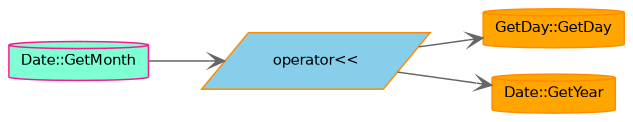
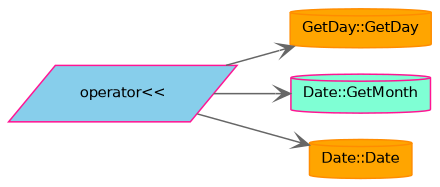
(179, 61) -> (245, 94)
(316, 61) -> (123, 94)
(554, 94) -> (361, 159)
